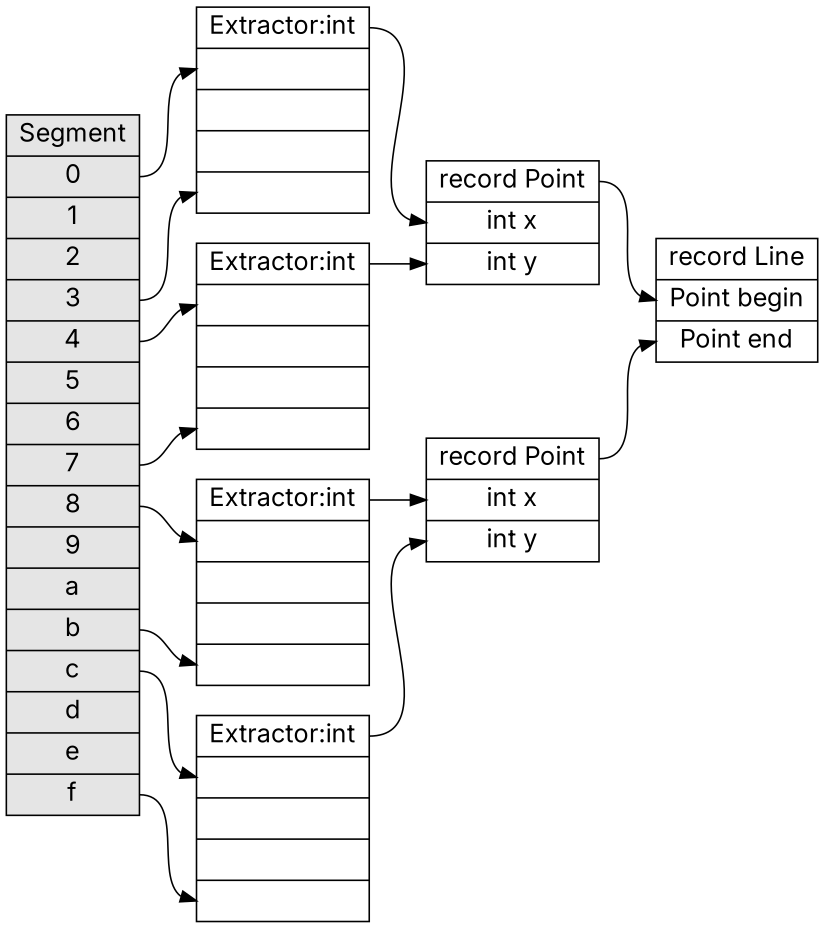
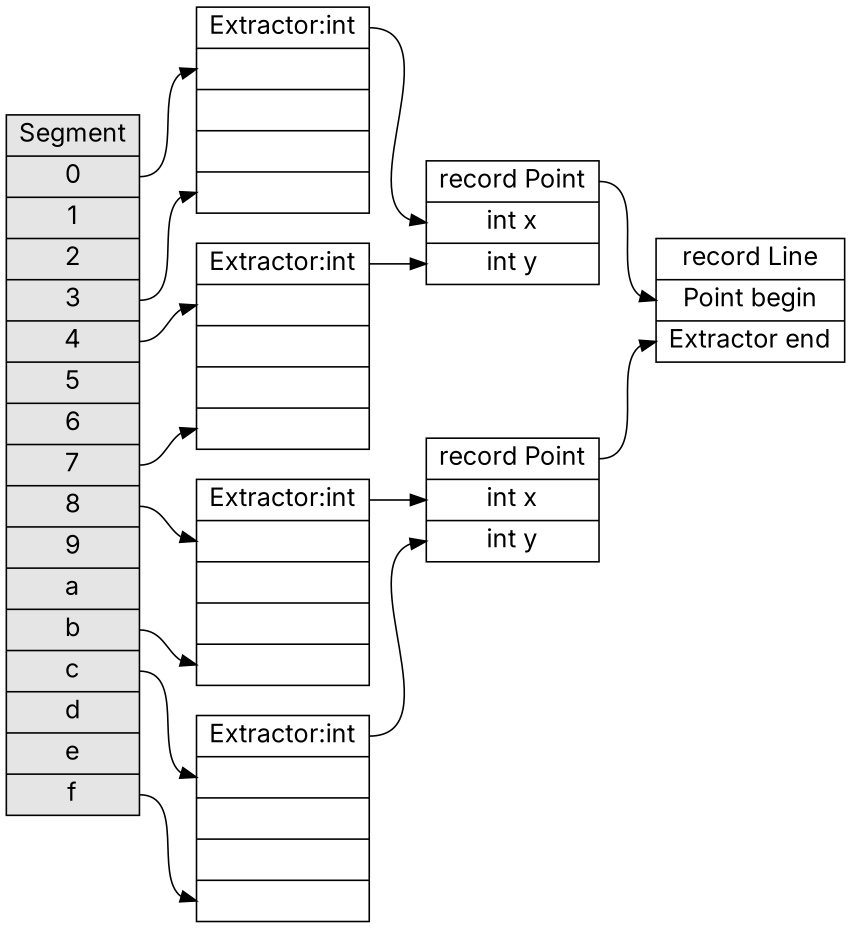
(737, 340) -> (750, 340)
